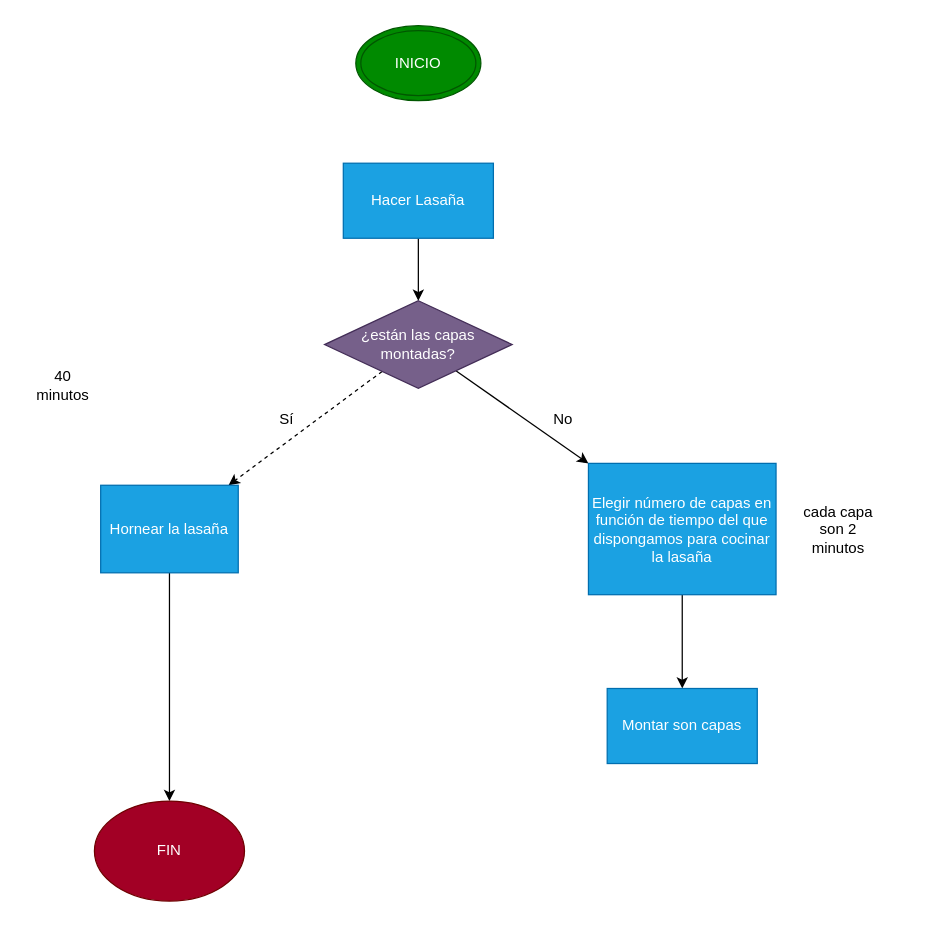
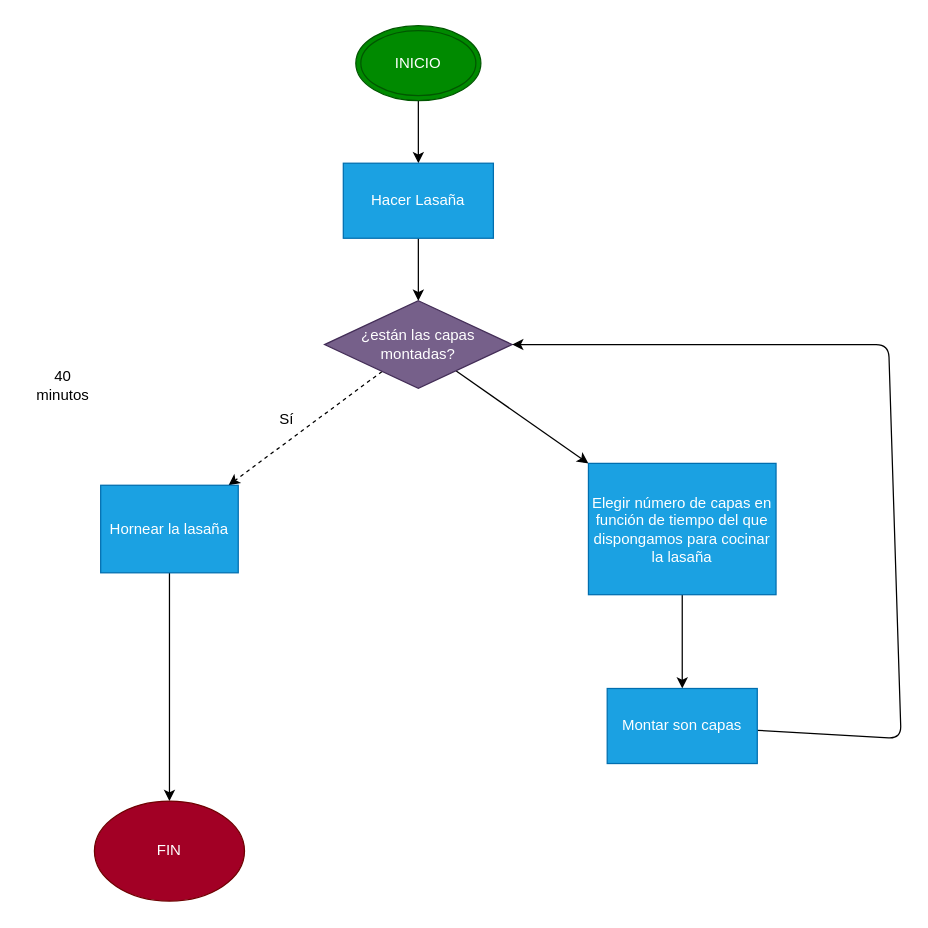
none -> (418, 128)
(563, 419) -> none
none -> (891, 429)
(838, 529) -> none
